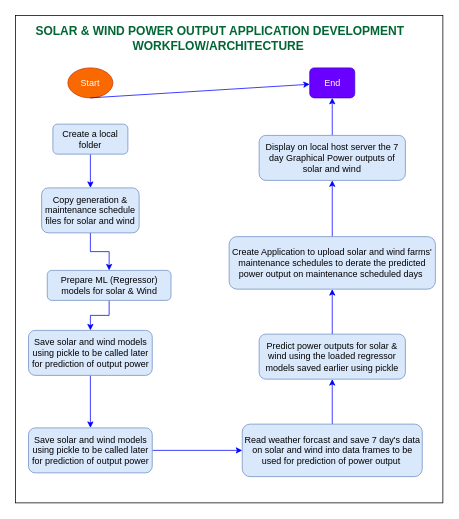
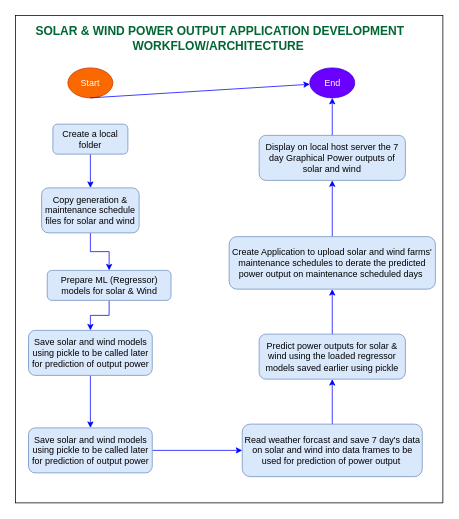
(332, 83) -> (332, 83)
